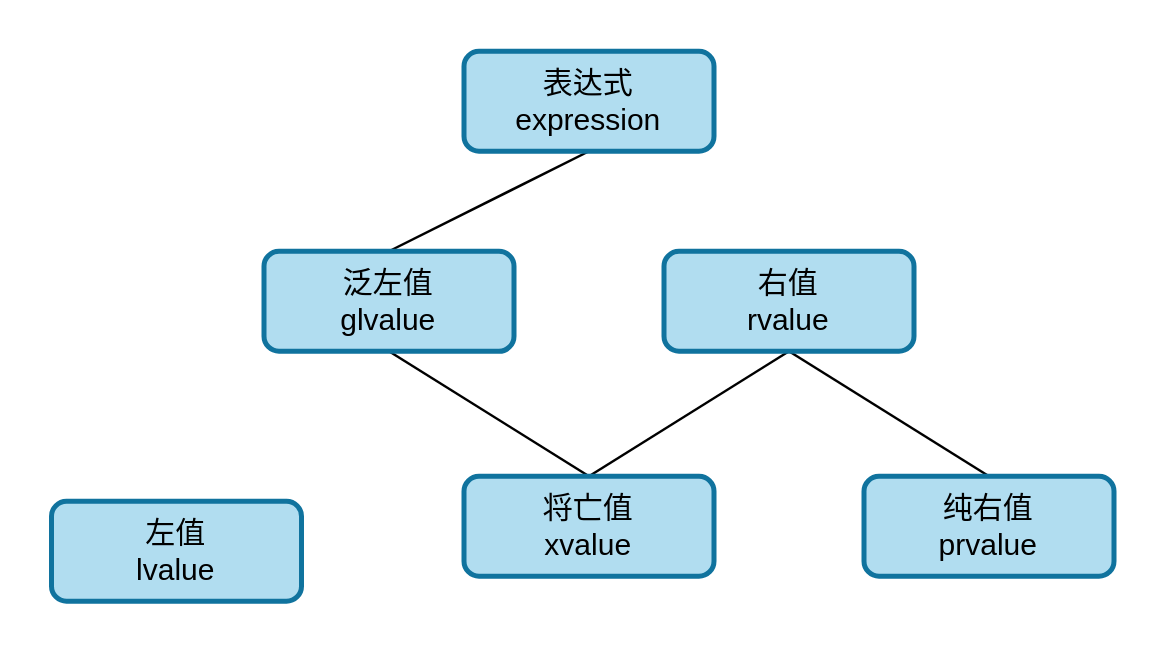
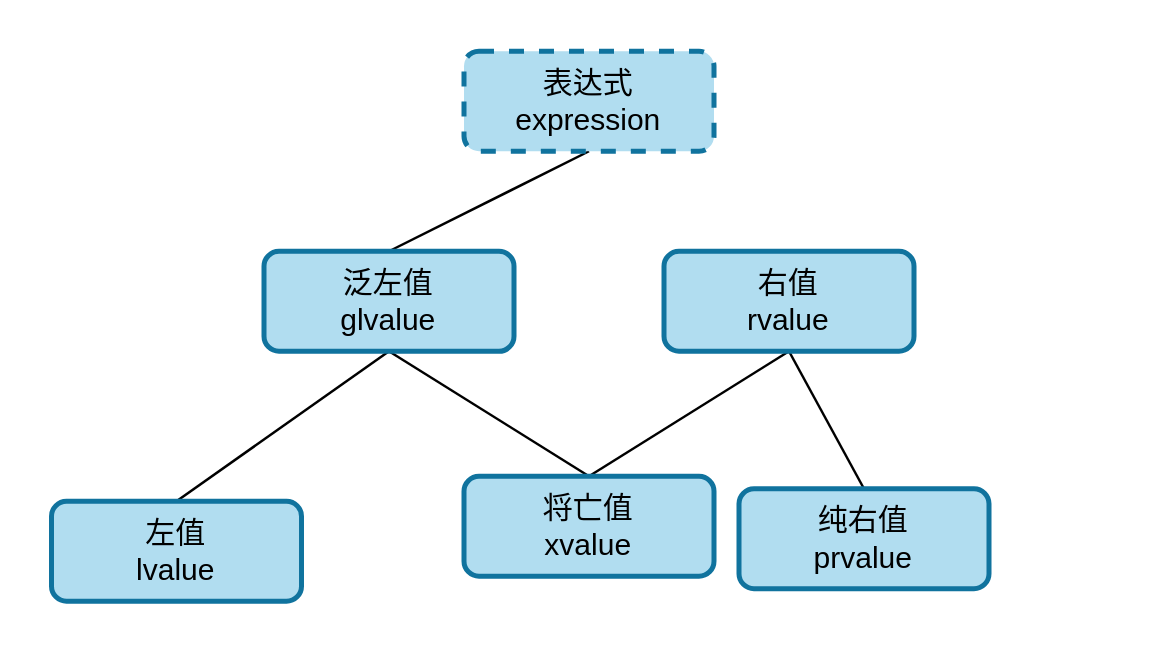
(589, 101) -> (589, 101)
none -> (283, 426)
(989, 526) -> (864, 539)
